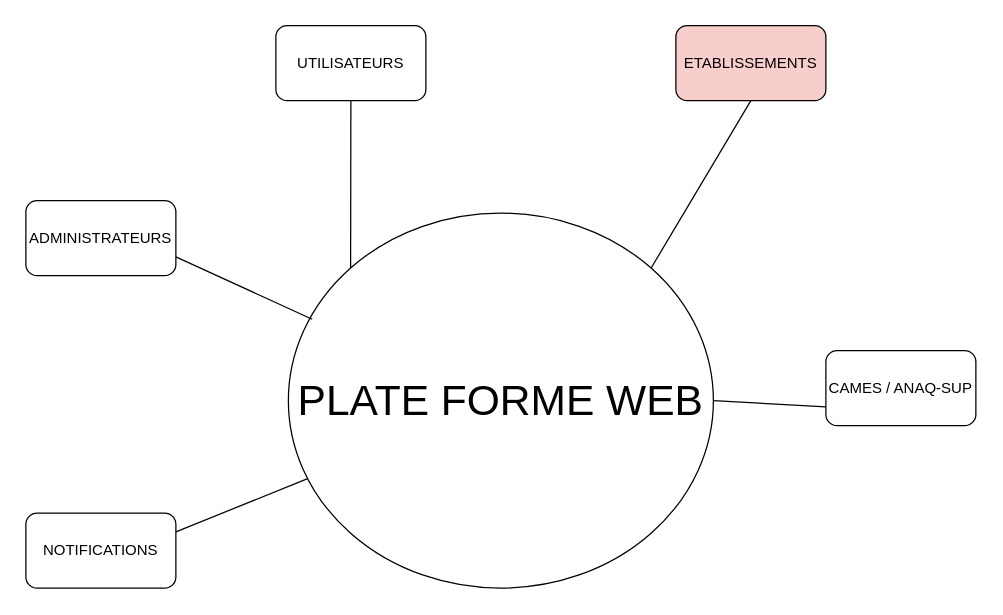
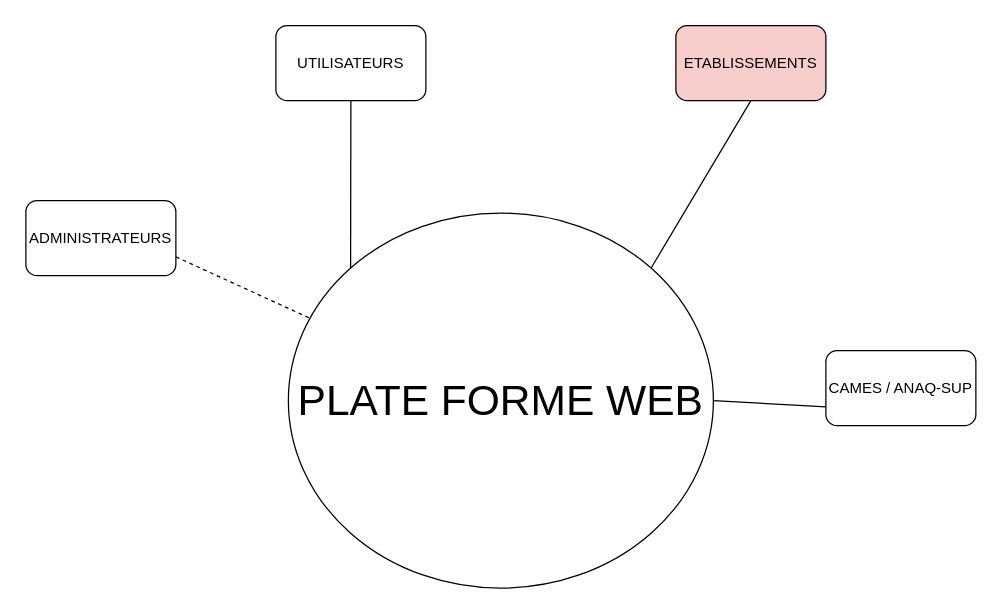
(244, 288) -> (244, 288)
(242, 505) -> none
(101, 551) -> none
